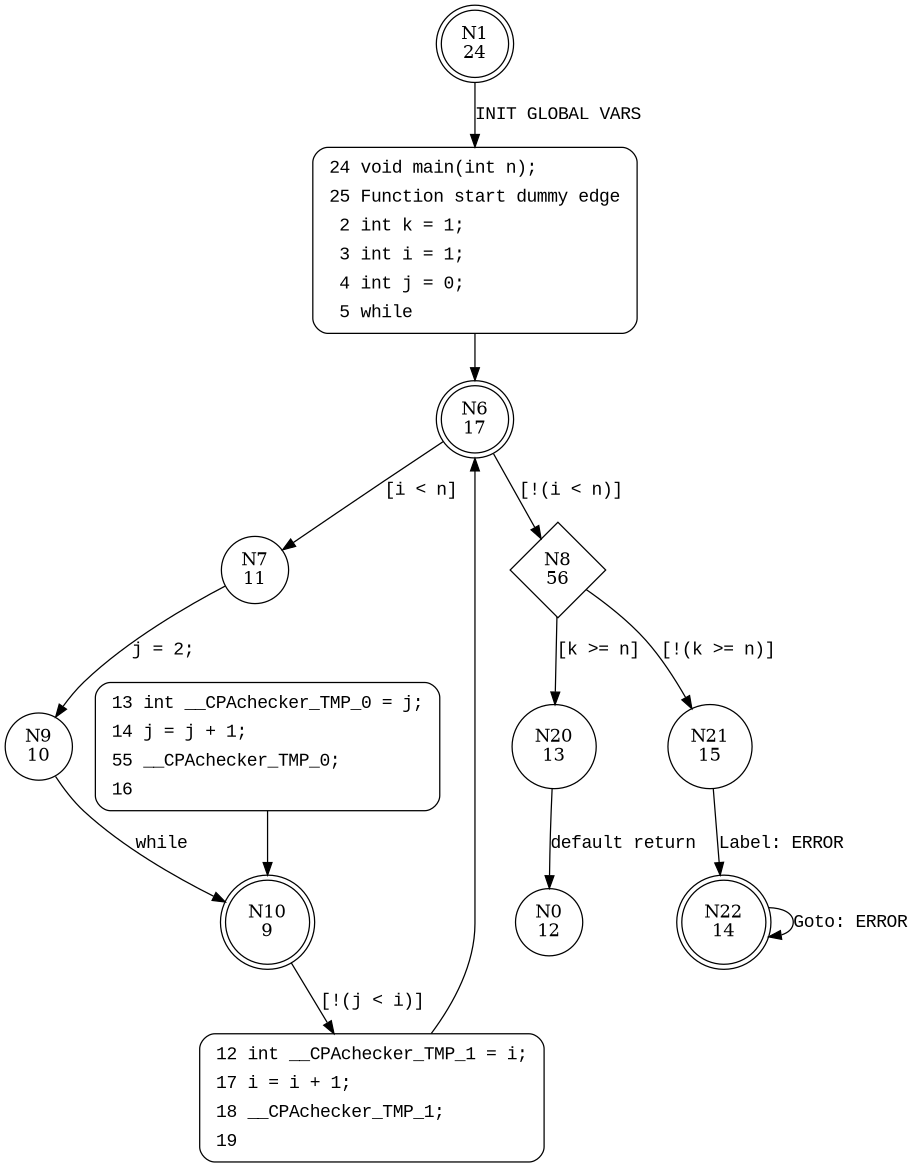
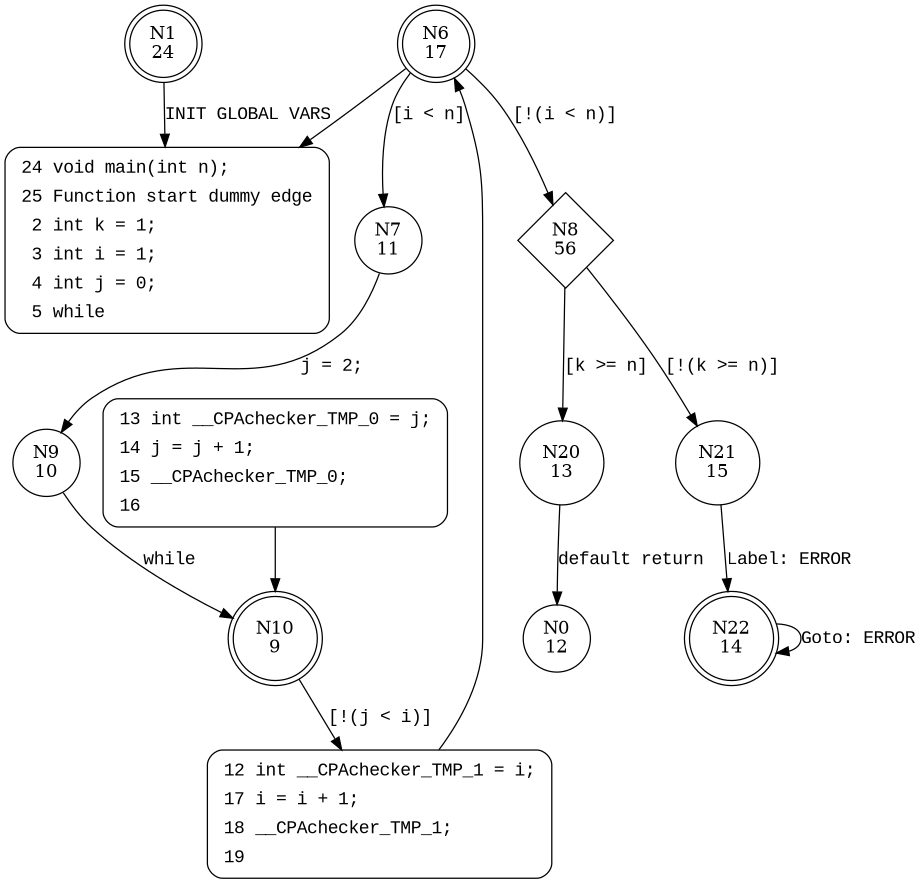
(475, 351) -> (358, 105)
(122, 760) -> (130, 477)
